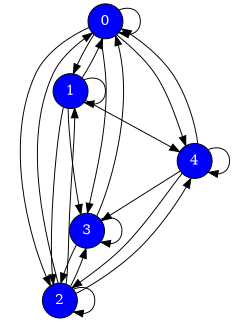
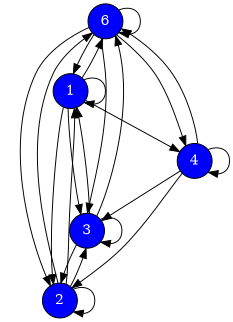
(105, 21) -> (105, 21)
none -> (86, 165)
(139, 248) -> none
